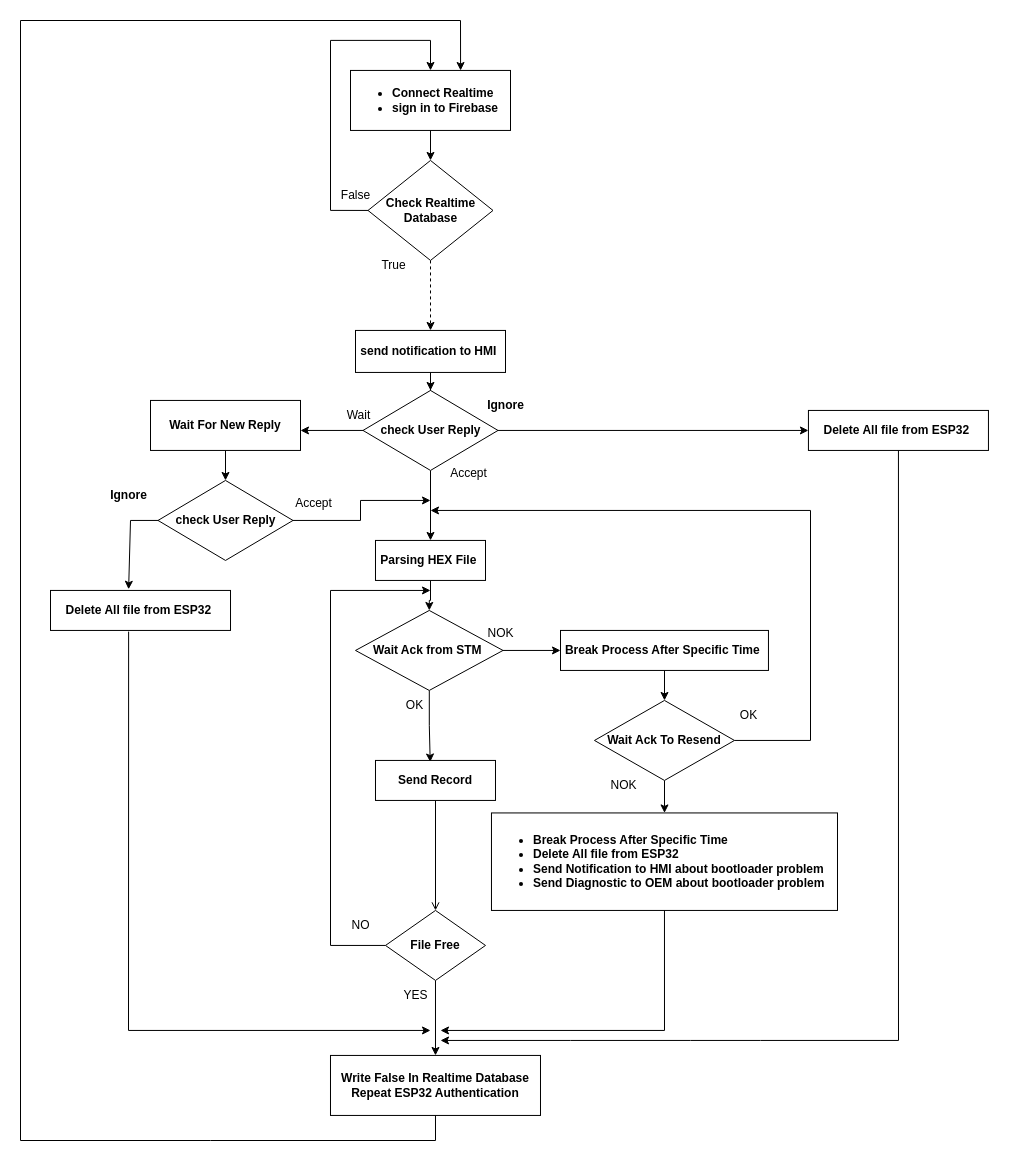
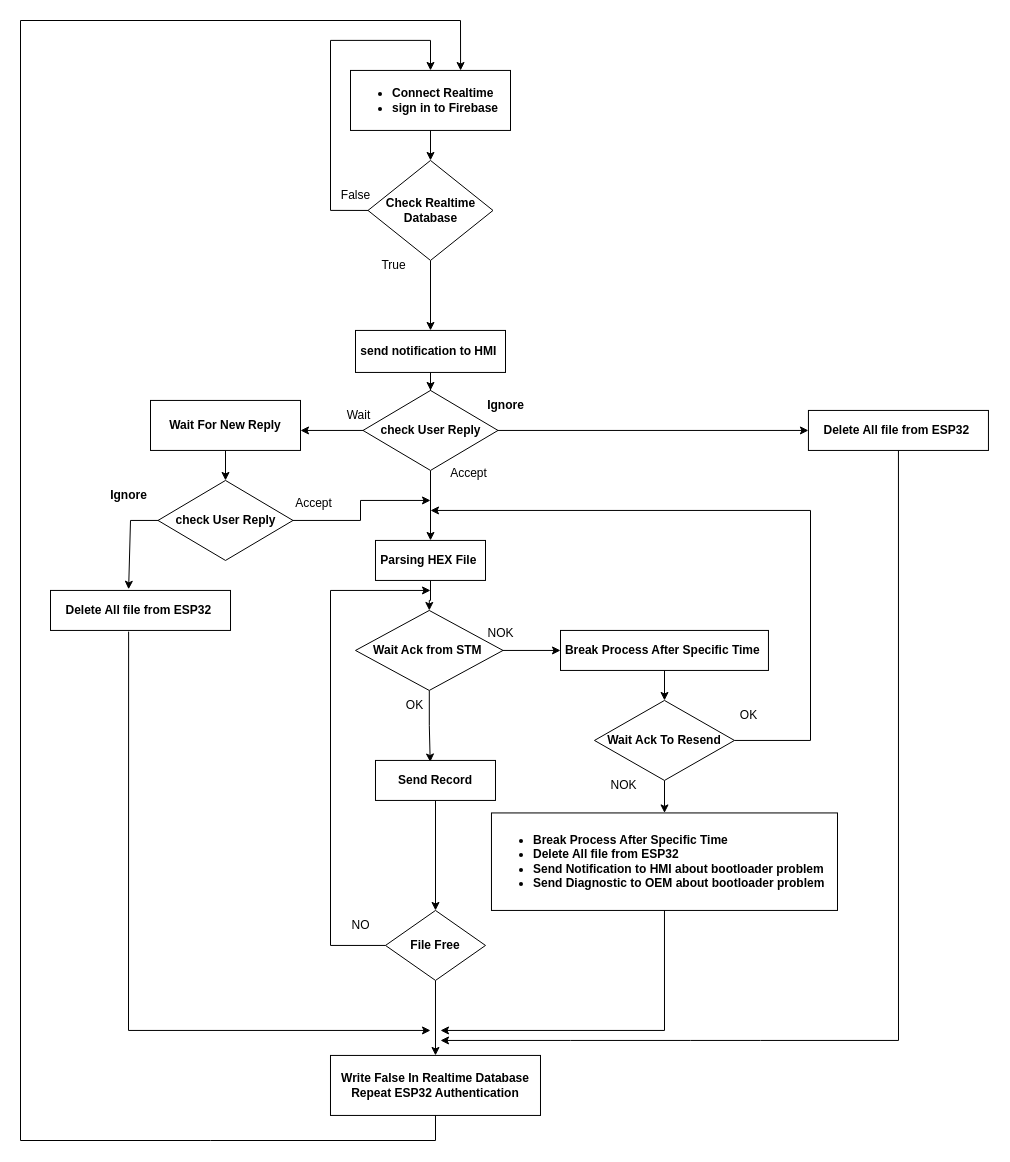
(431, 291) -> (431, 291)
(436, 903) -> (436, 902)
(416, 995) -> none
